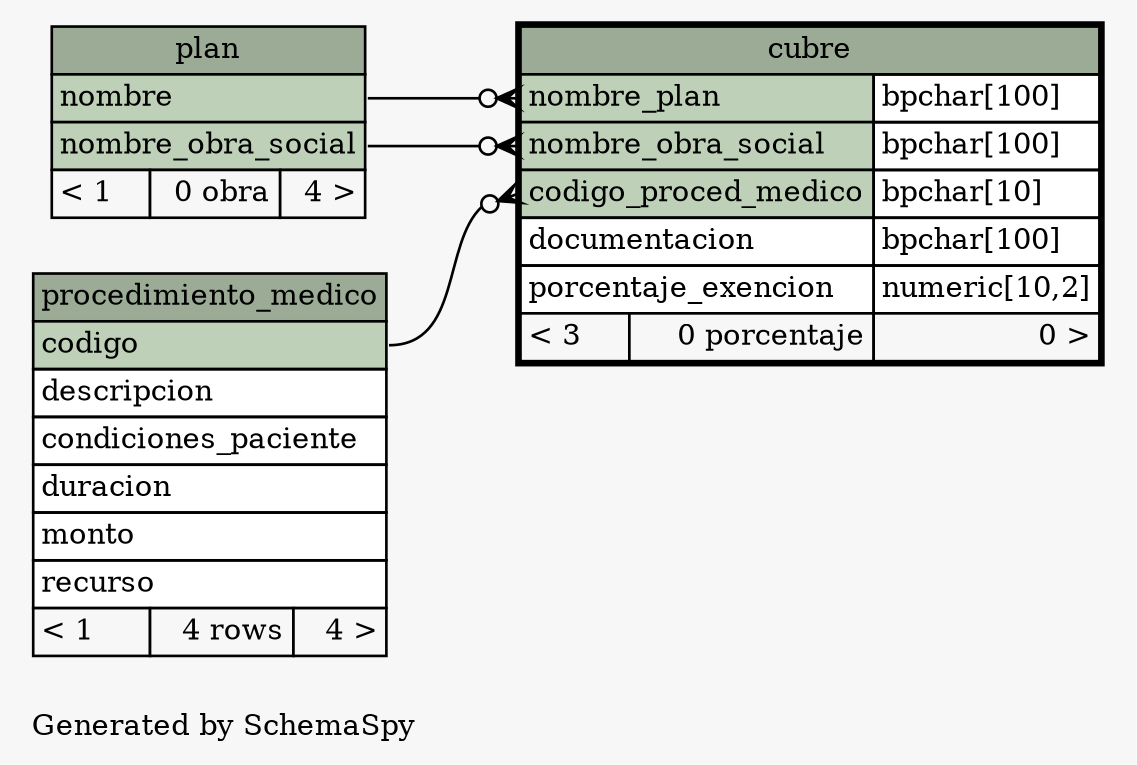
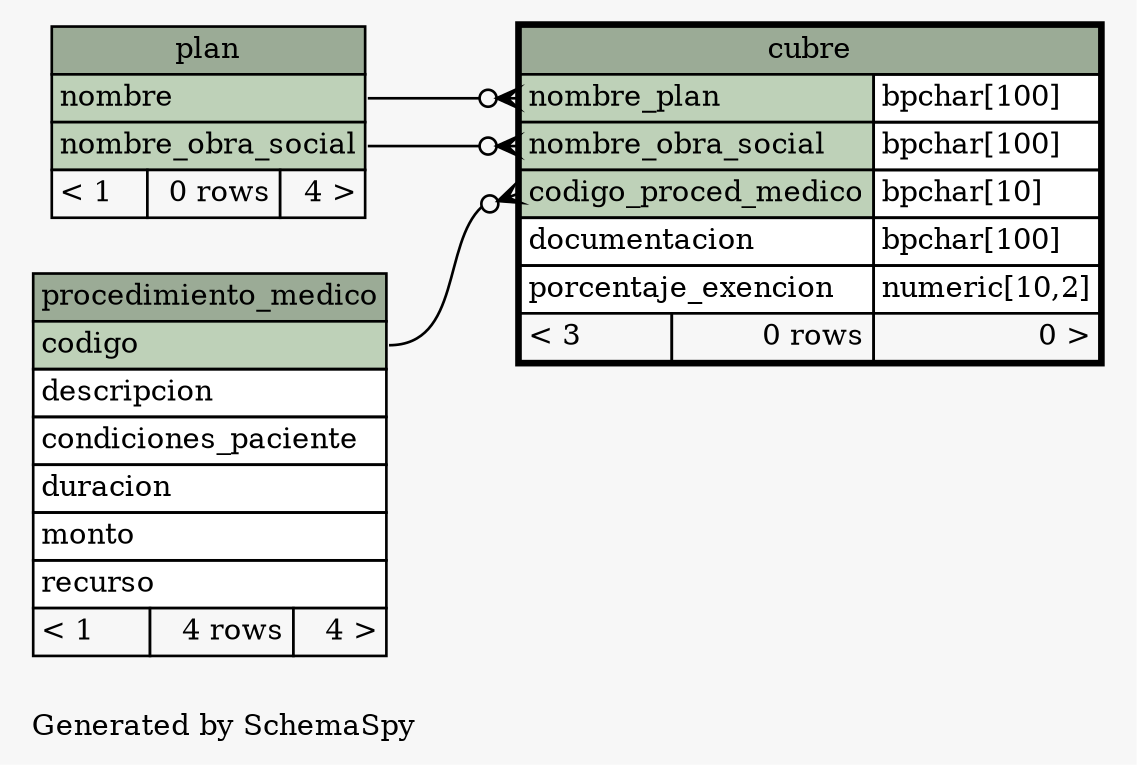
(223, 193) -> (220, 193)
(771, 336) -> (814, 336)
